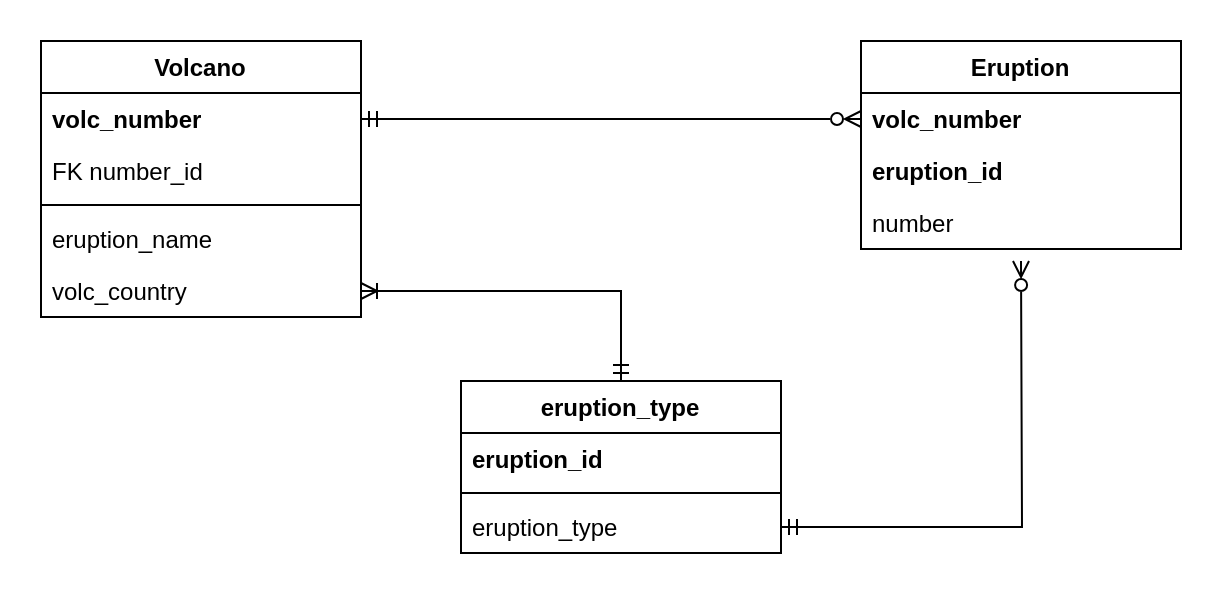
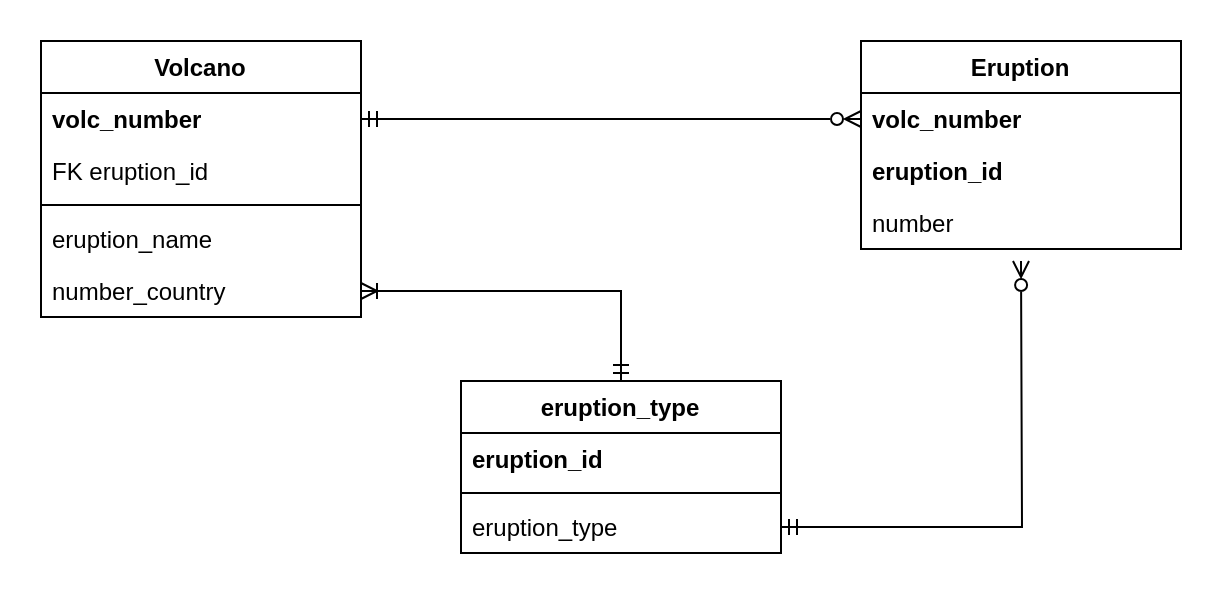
(126, 172) -> (137, 172)
(130, 292) -> (146, 292)
